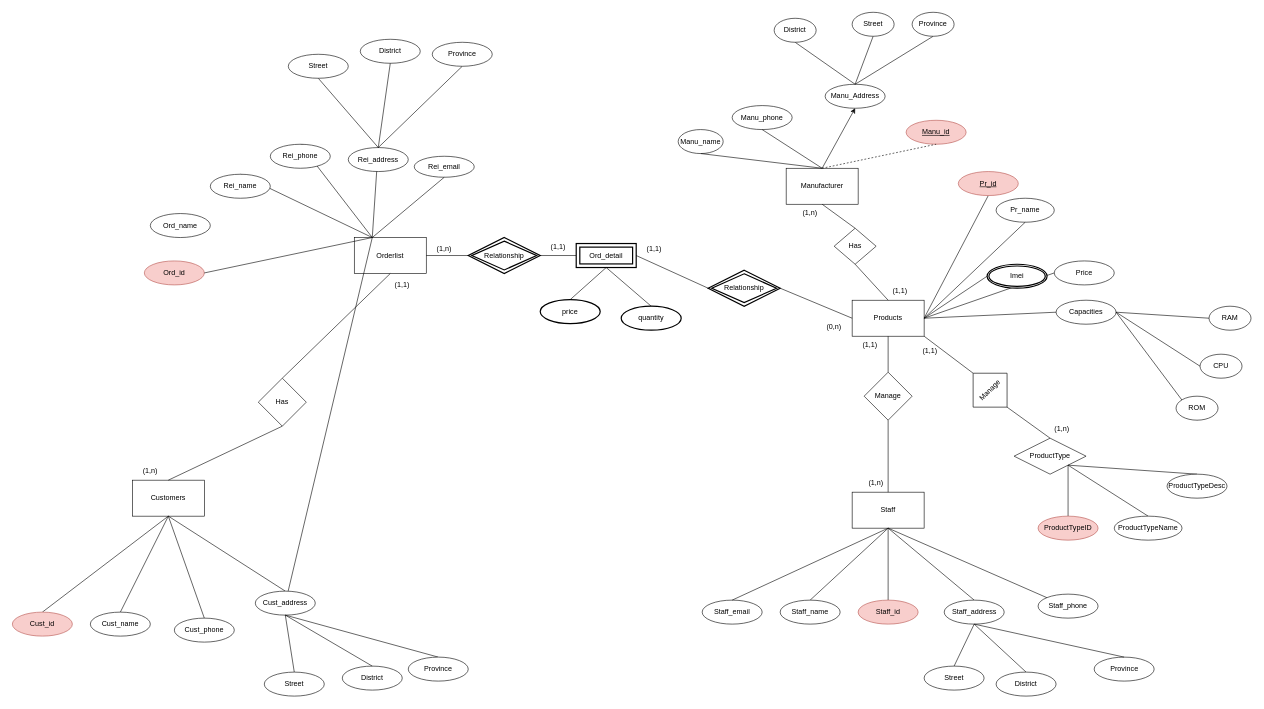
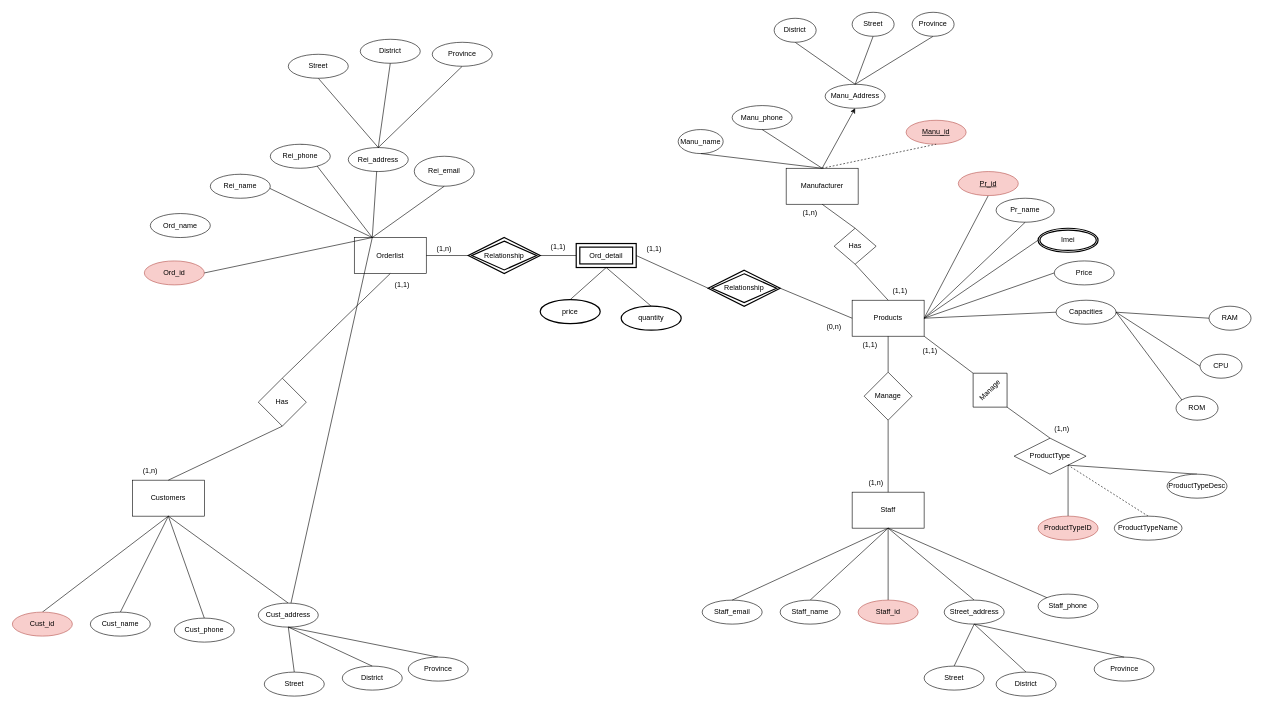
(444, 167) -> (444, 171)
(1017, 276) -> (1068, 240)
(1109, 491) -> (1109, 491)
(285, 603) -> (288, 615)
(975, 612) -> (975, 612)
